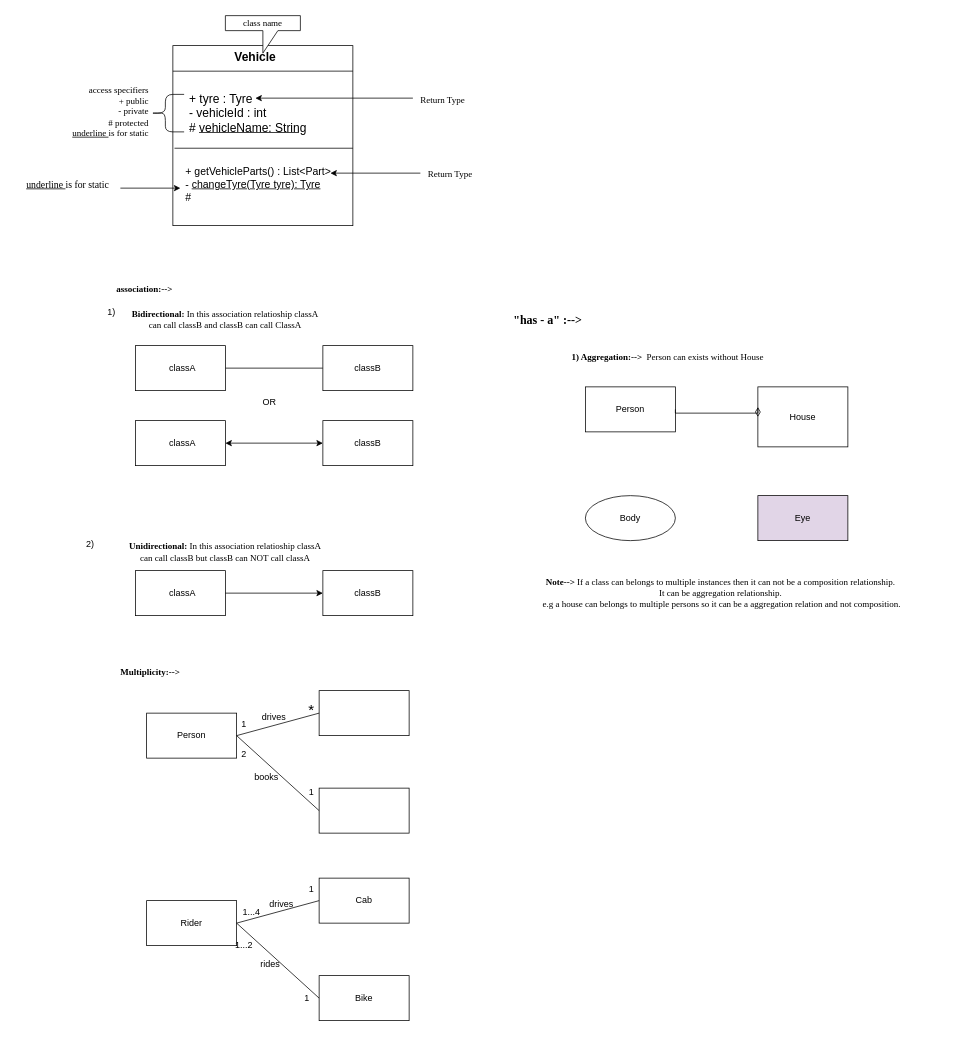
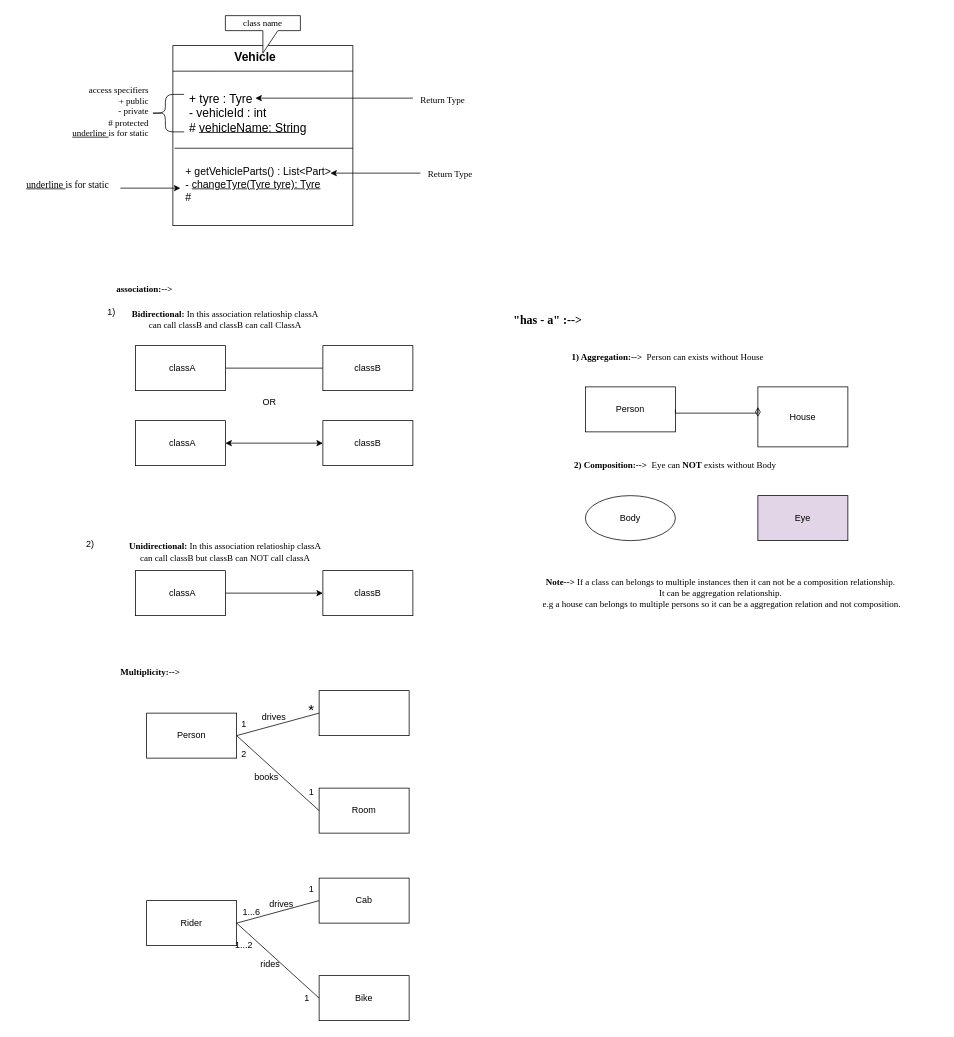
none -> (675, 465)
none -> (364, 810)
(252, 912) -> (252, 912)
